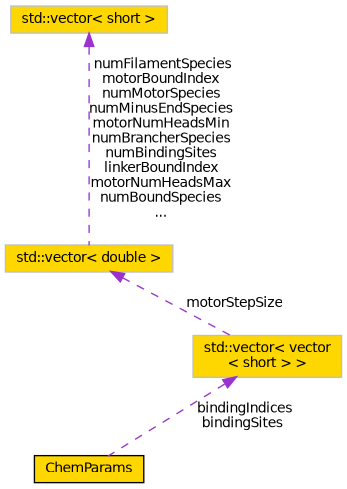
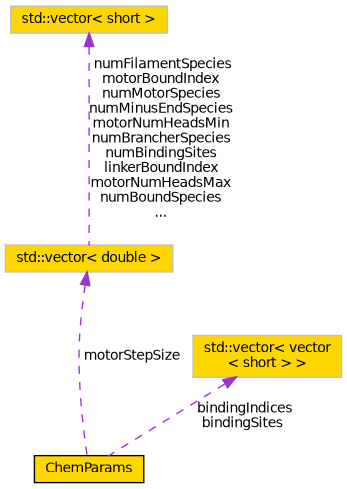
(177, 307) -> (79, 371)
